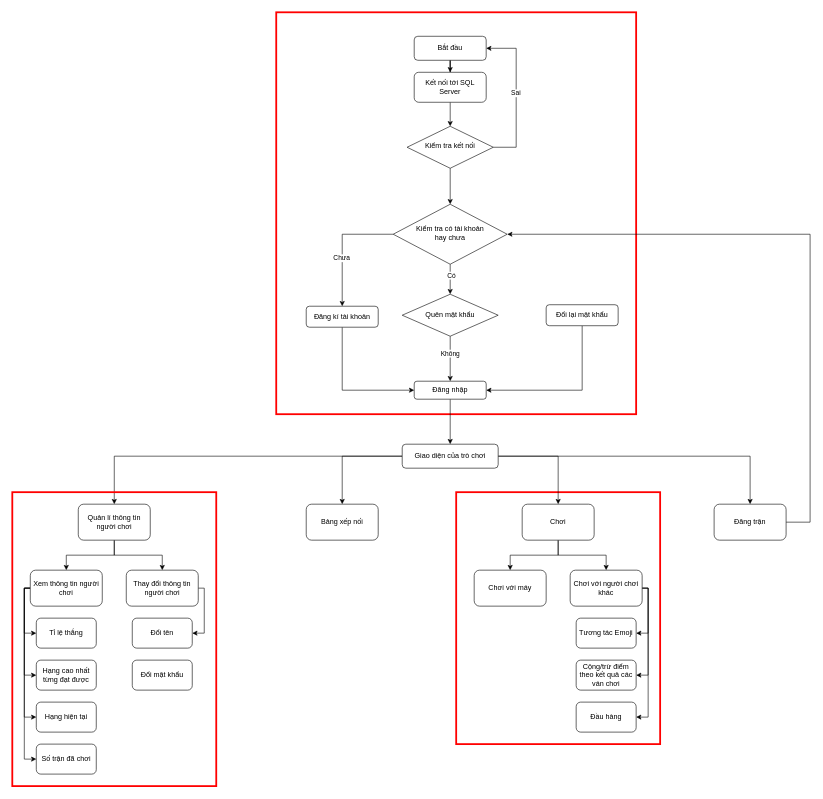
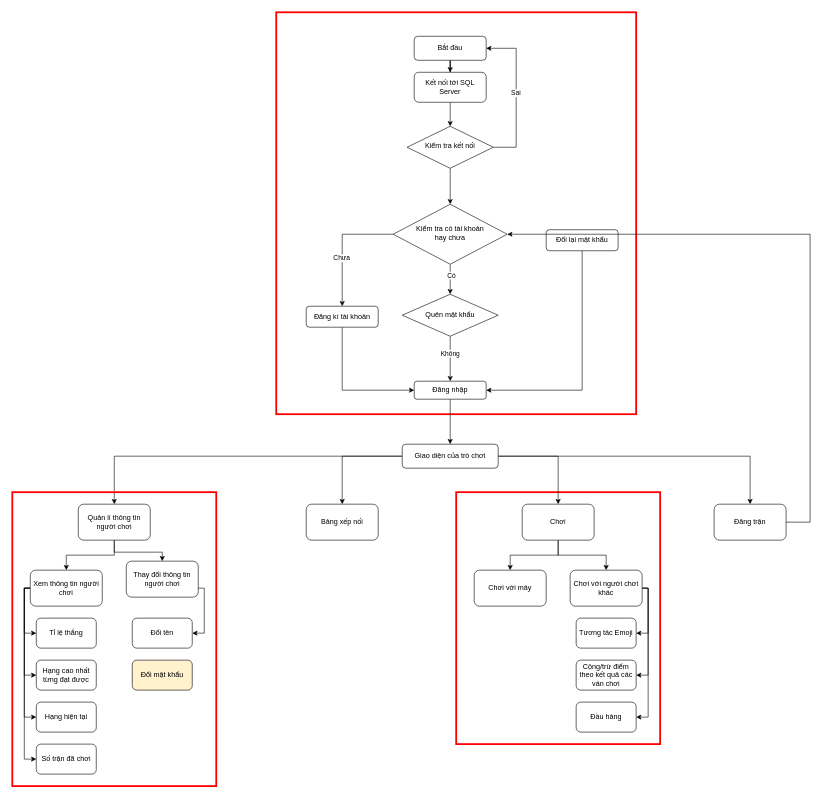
(582, 315) -> (582, 240)
(162, 588) -> (162, 579)
(162, 675) -> (162, 675)
